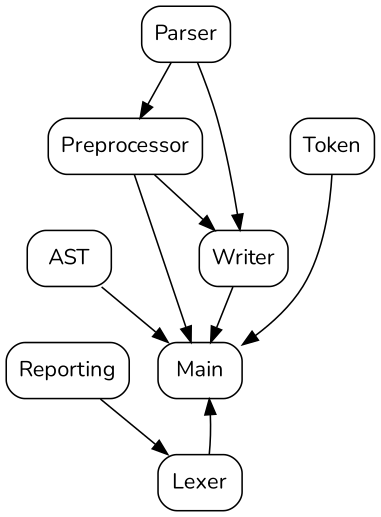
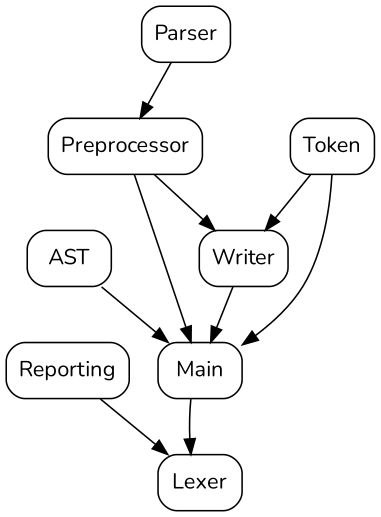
(222, 137) -> (293, 197)
(210, 435) -> (190, 419)
